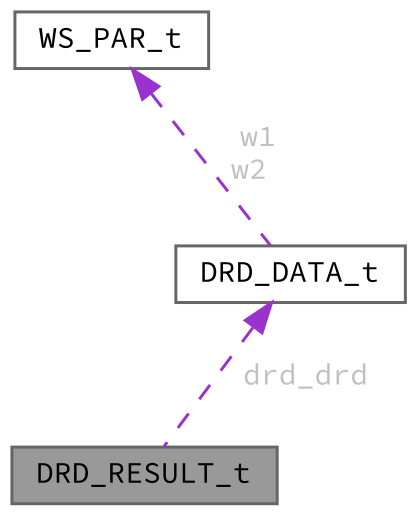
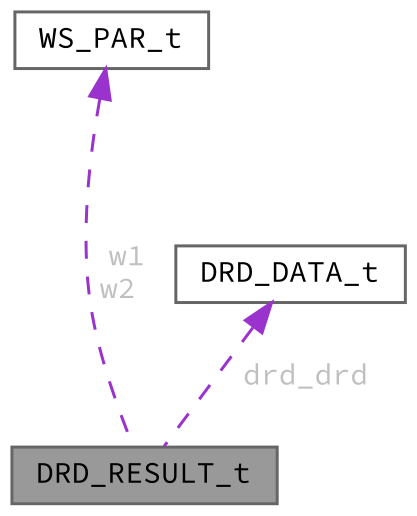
(211, 169) -> (87, 275)
